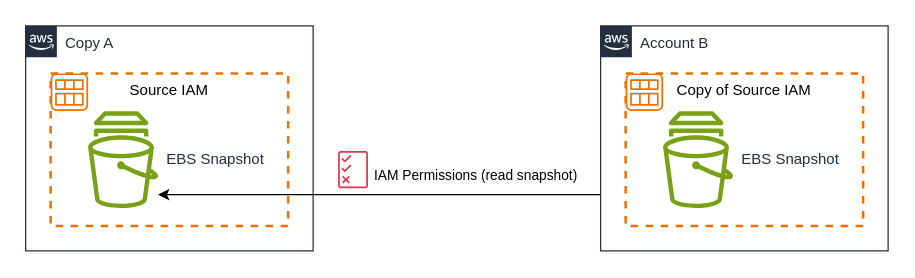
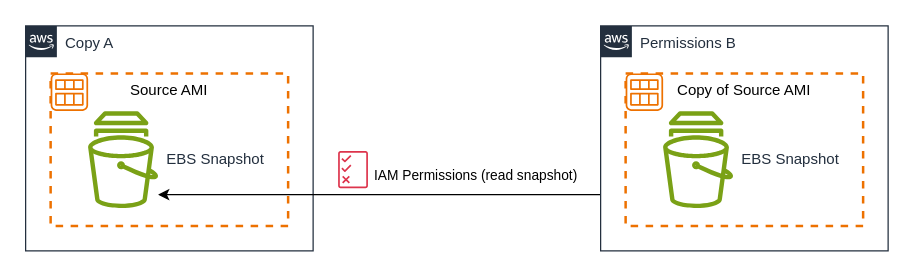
(676, 43) -> (689, 43)
(169, 91) -> (169, 91)
(744, 91) -> (744, 91)
